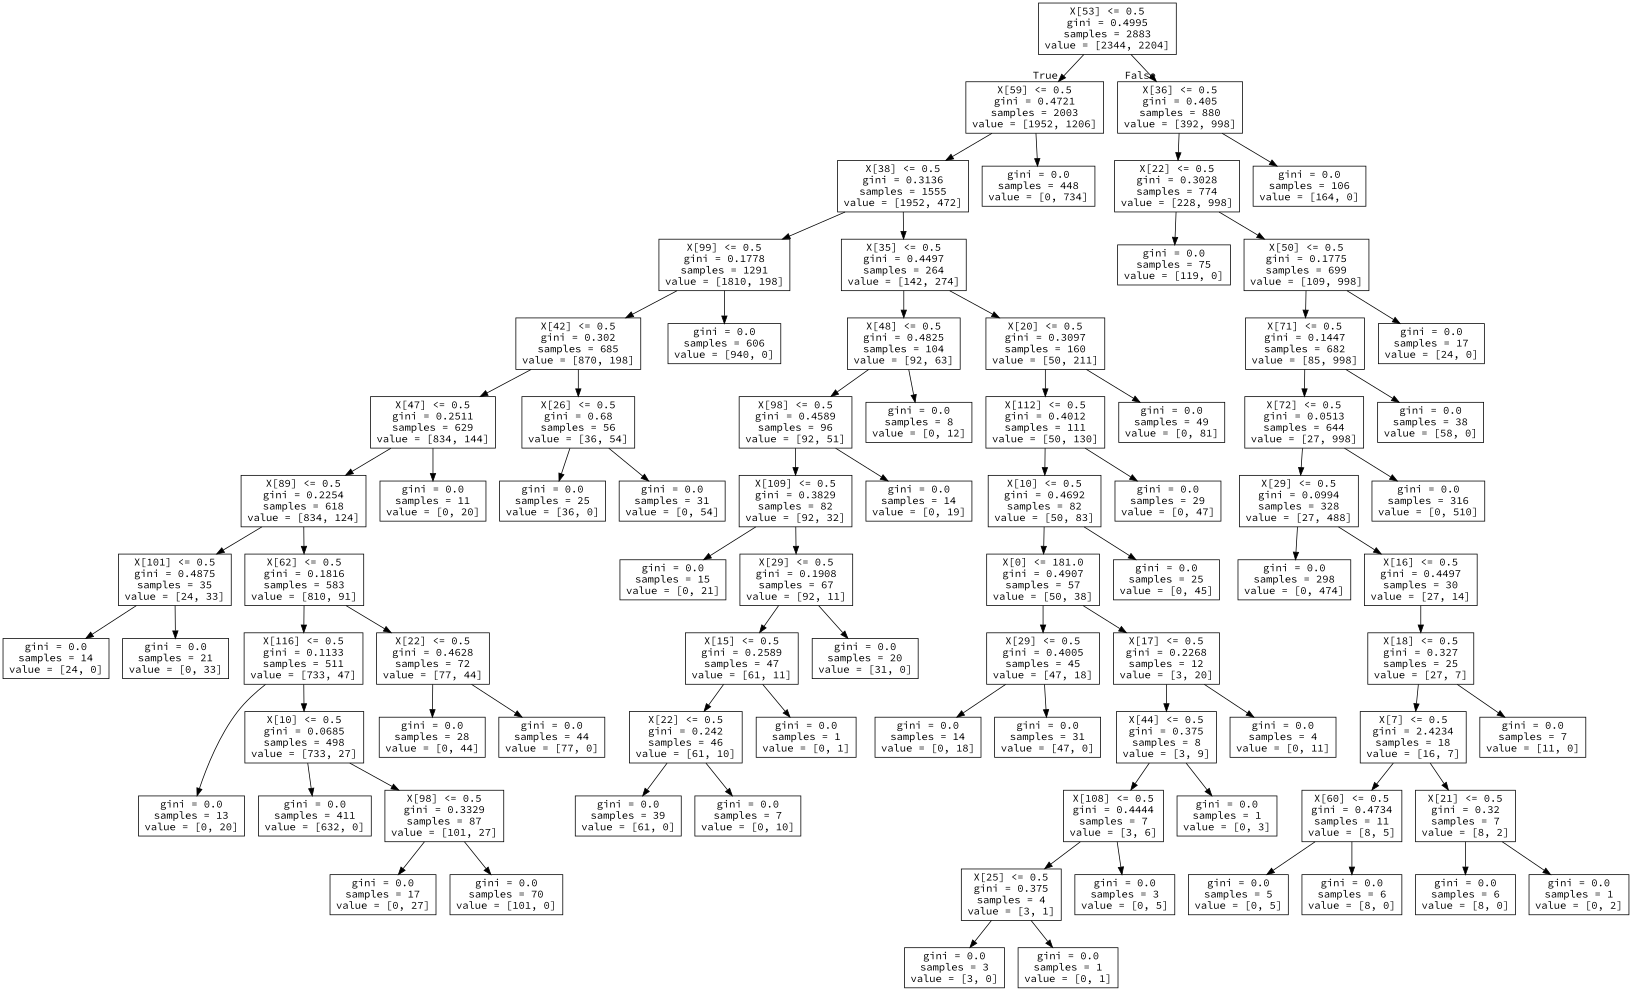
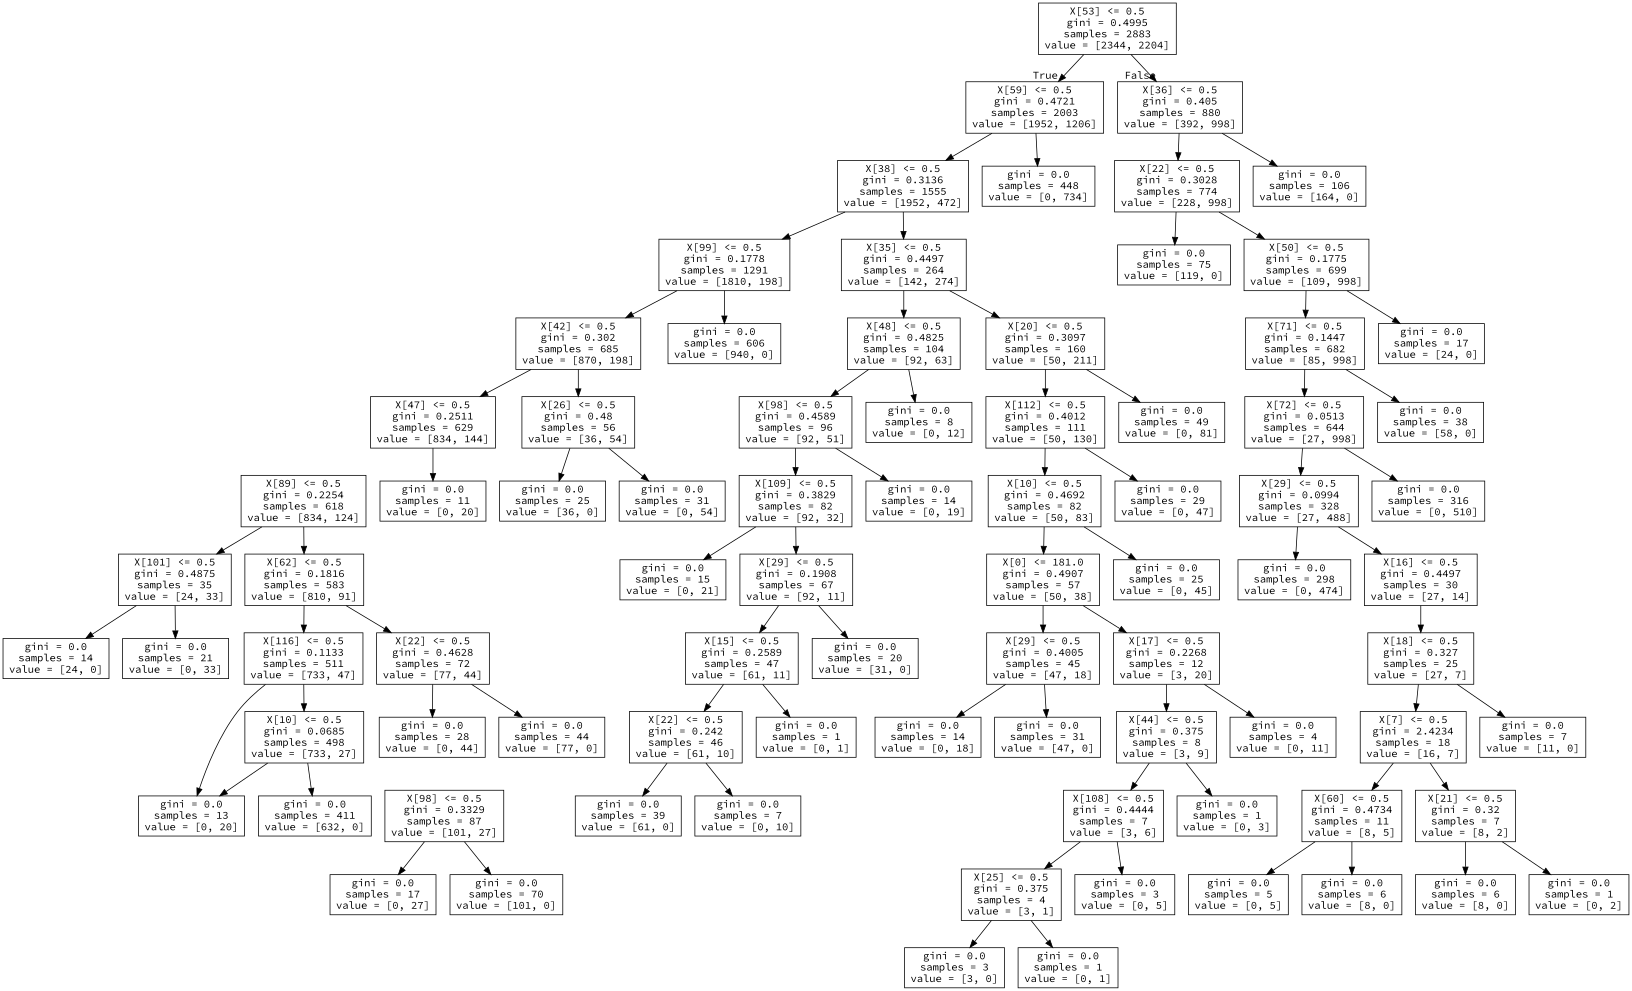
(578, 422) -> (578, 422)
(372, 460) -> none
(371, 775) -> (247, 777)
